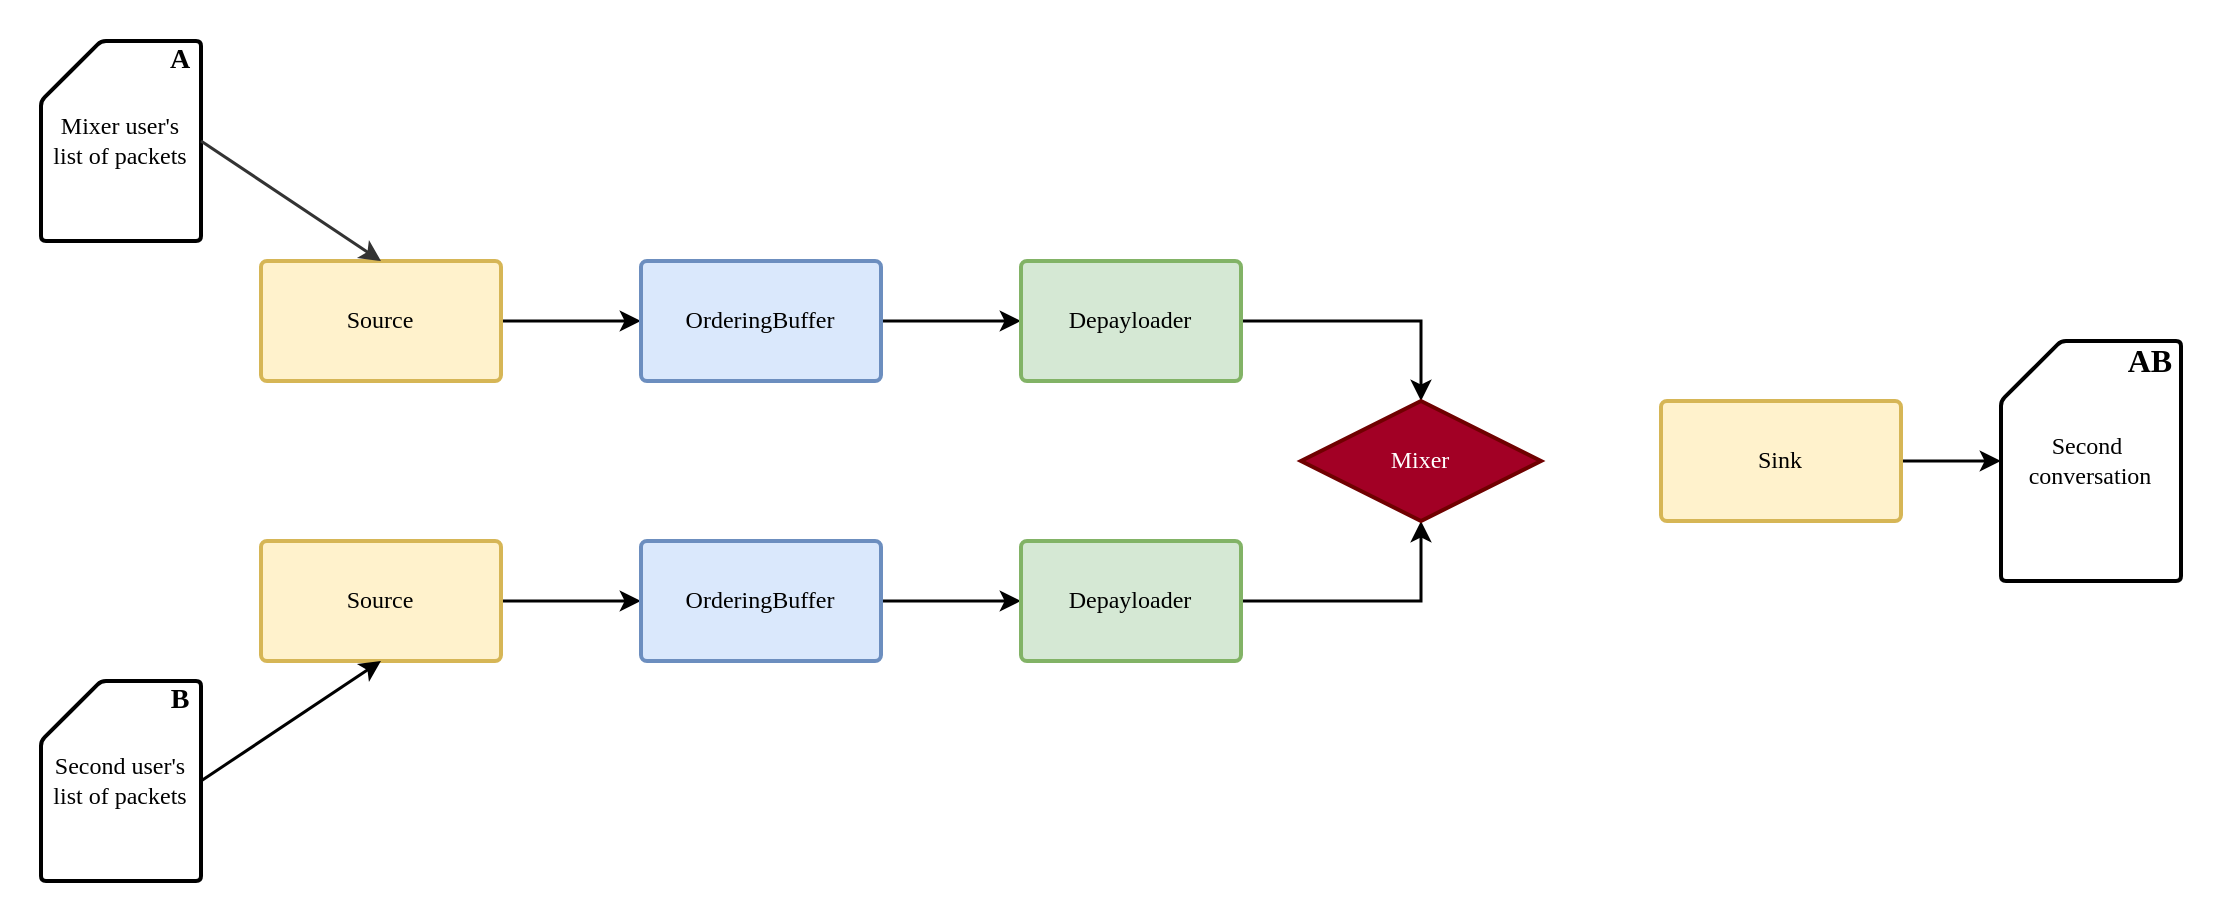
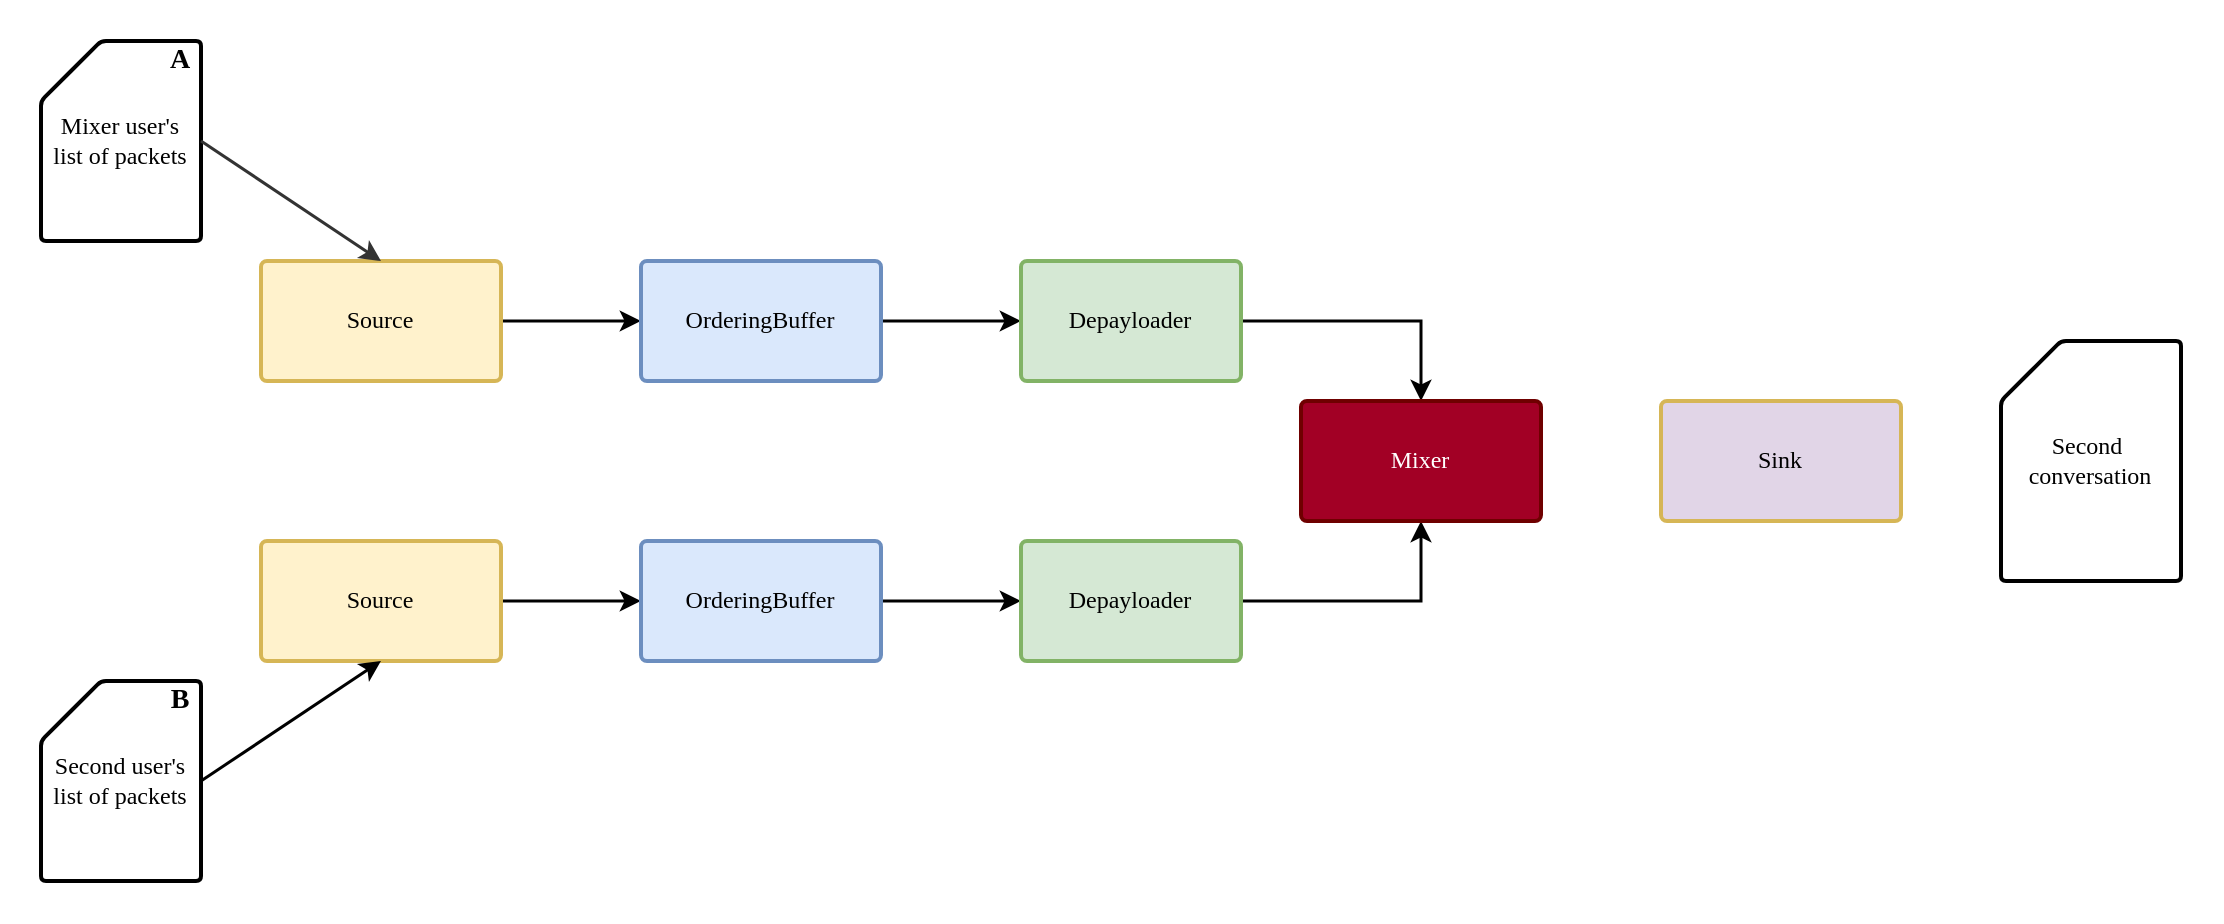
(2151, 361) -> none
(1421, 461) -> (1421, 461)
(1781, 461) -> (1781, 461)
(1943, 461) -> none
